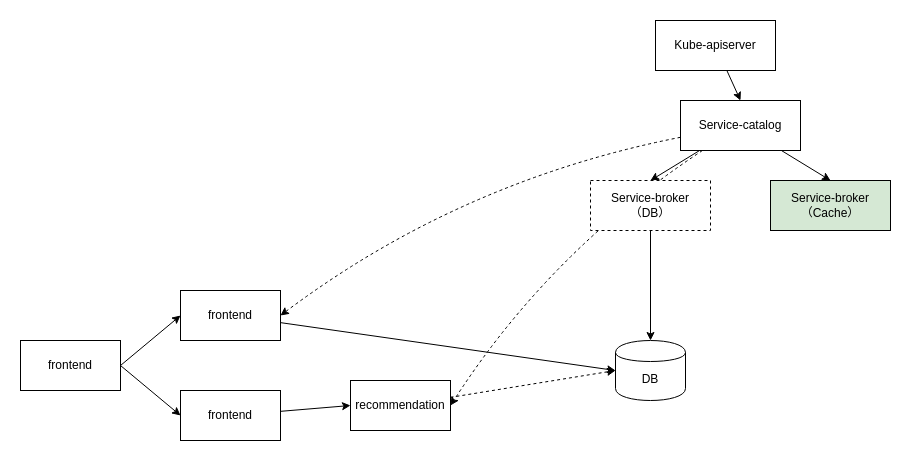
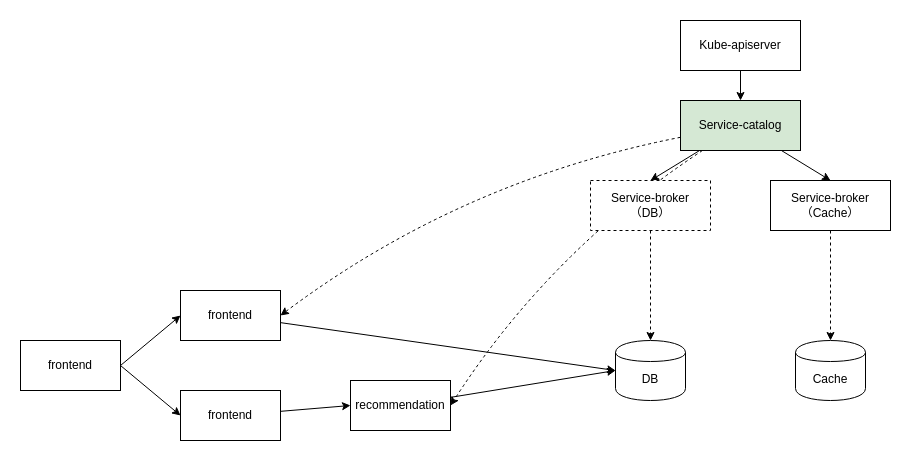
(716, 46) -> (741, 46)
(741, 126) -> (741, 126)
(831, 206) -> (831, 206)
none -> (831, 282)
(651, 283) -> (651, 283)
none -> (831, 371)
(529, 385) -> (529, 385)
